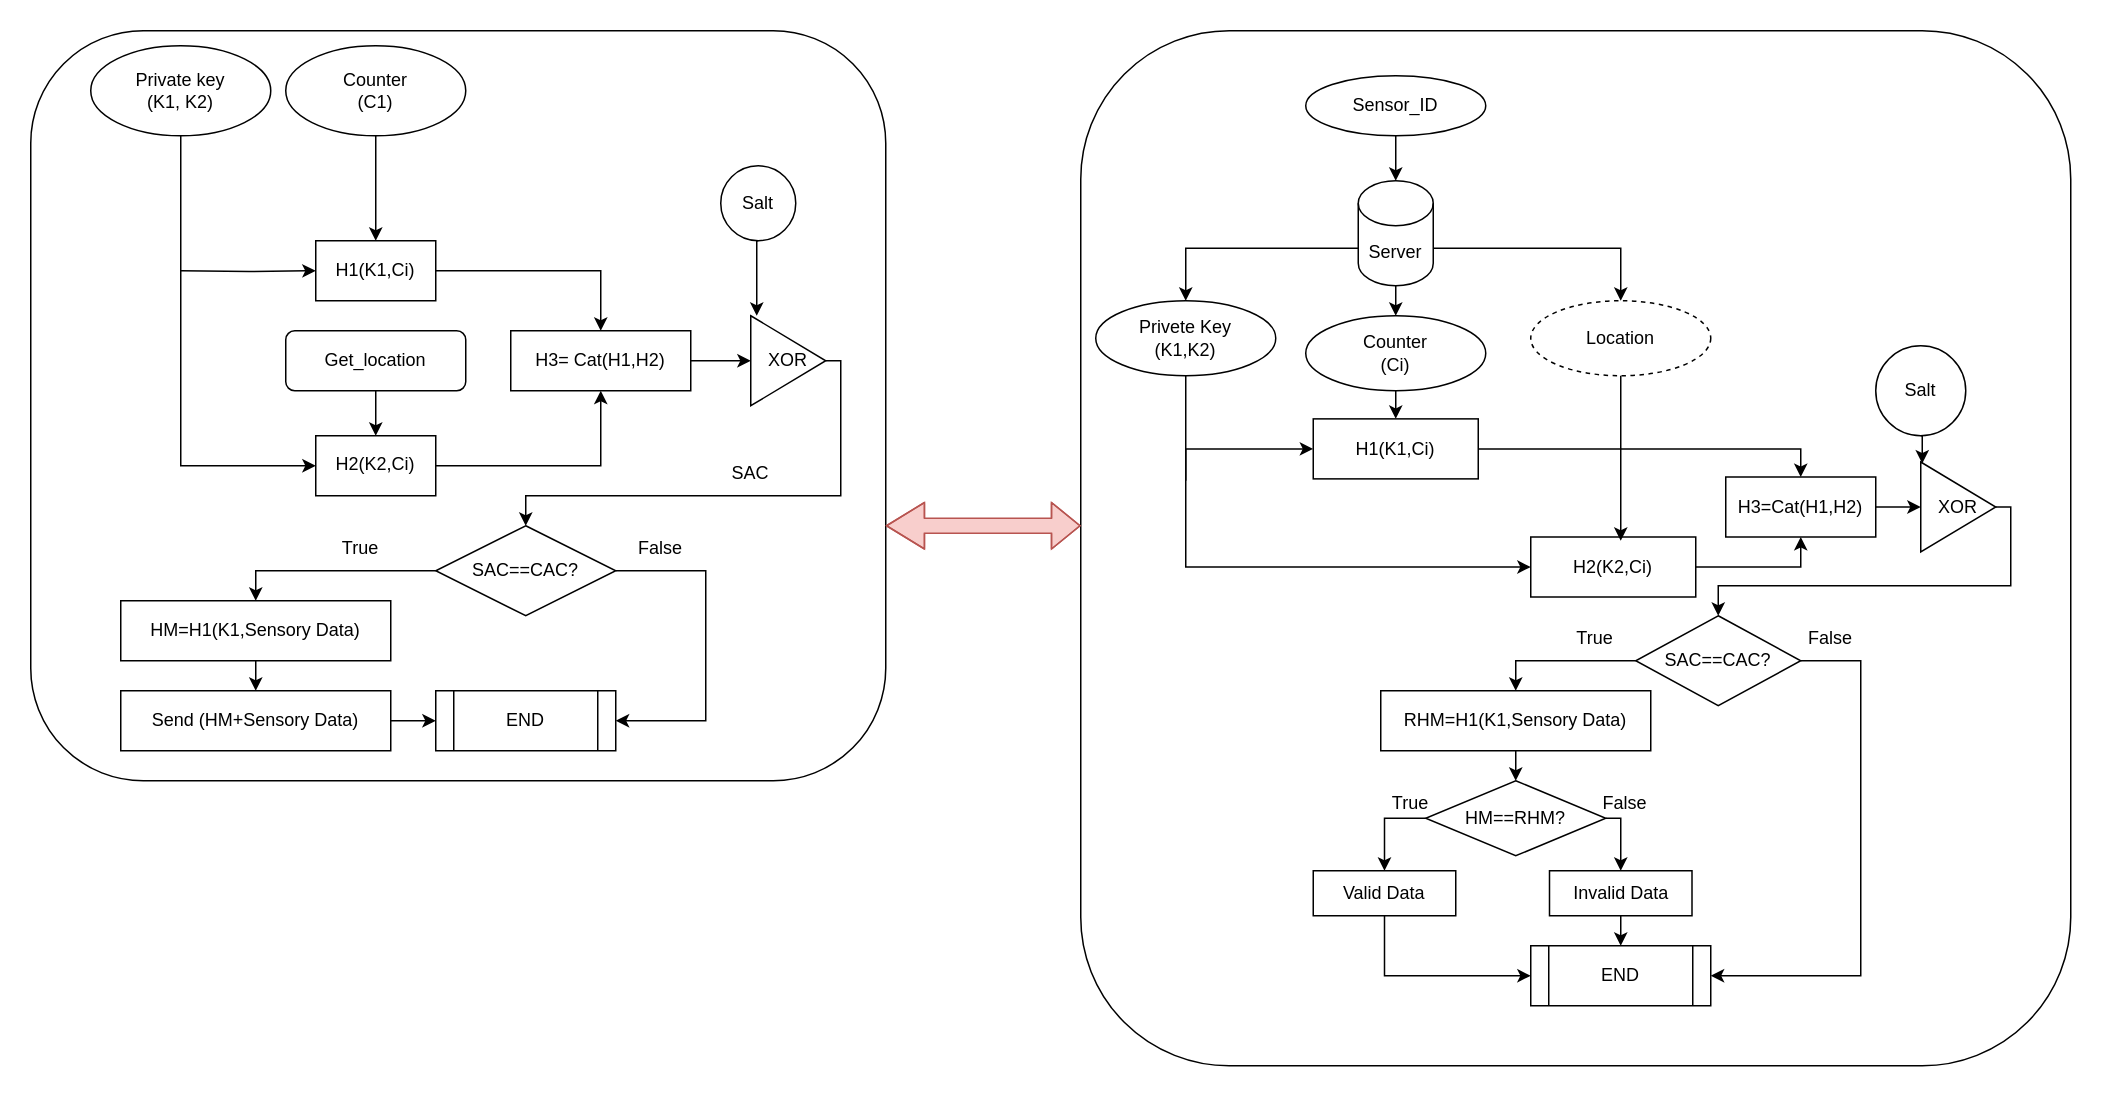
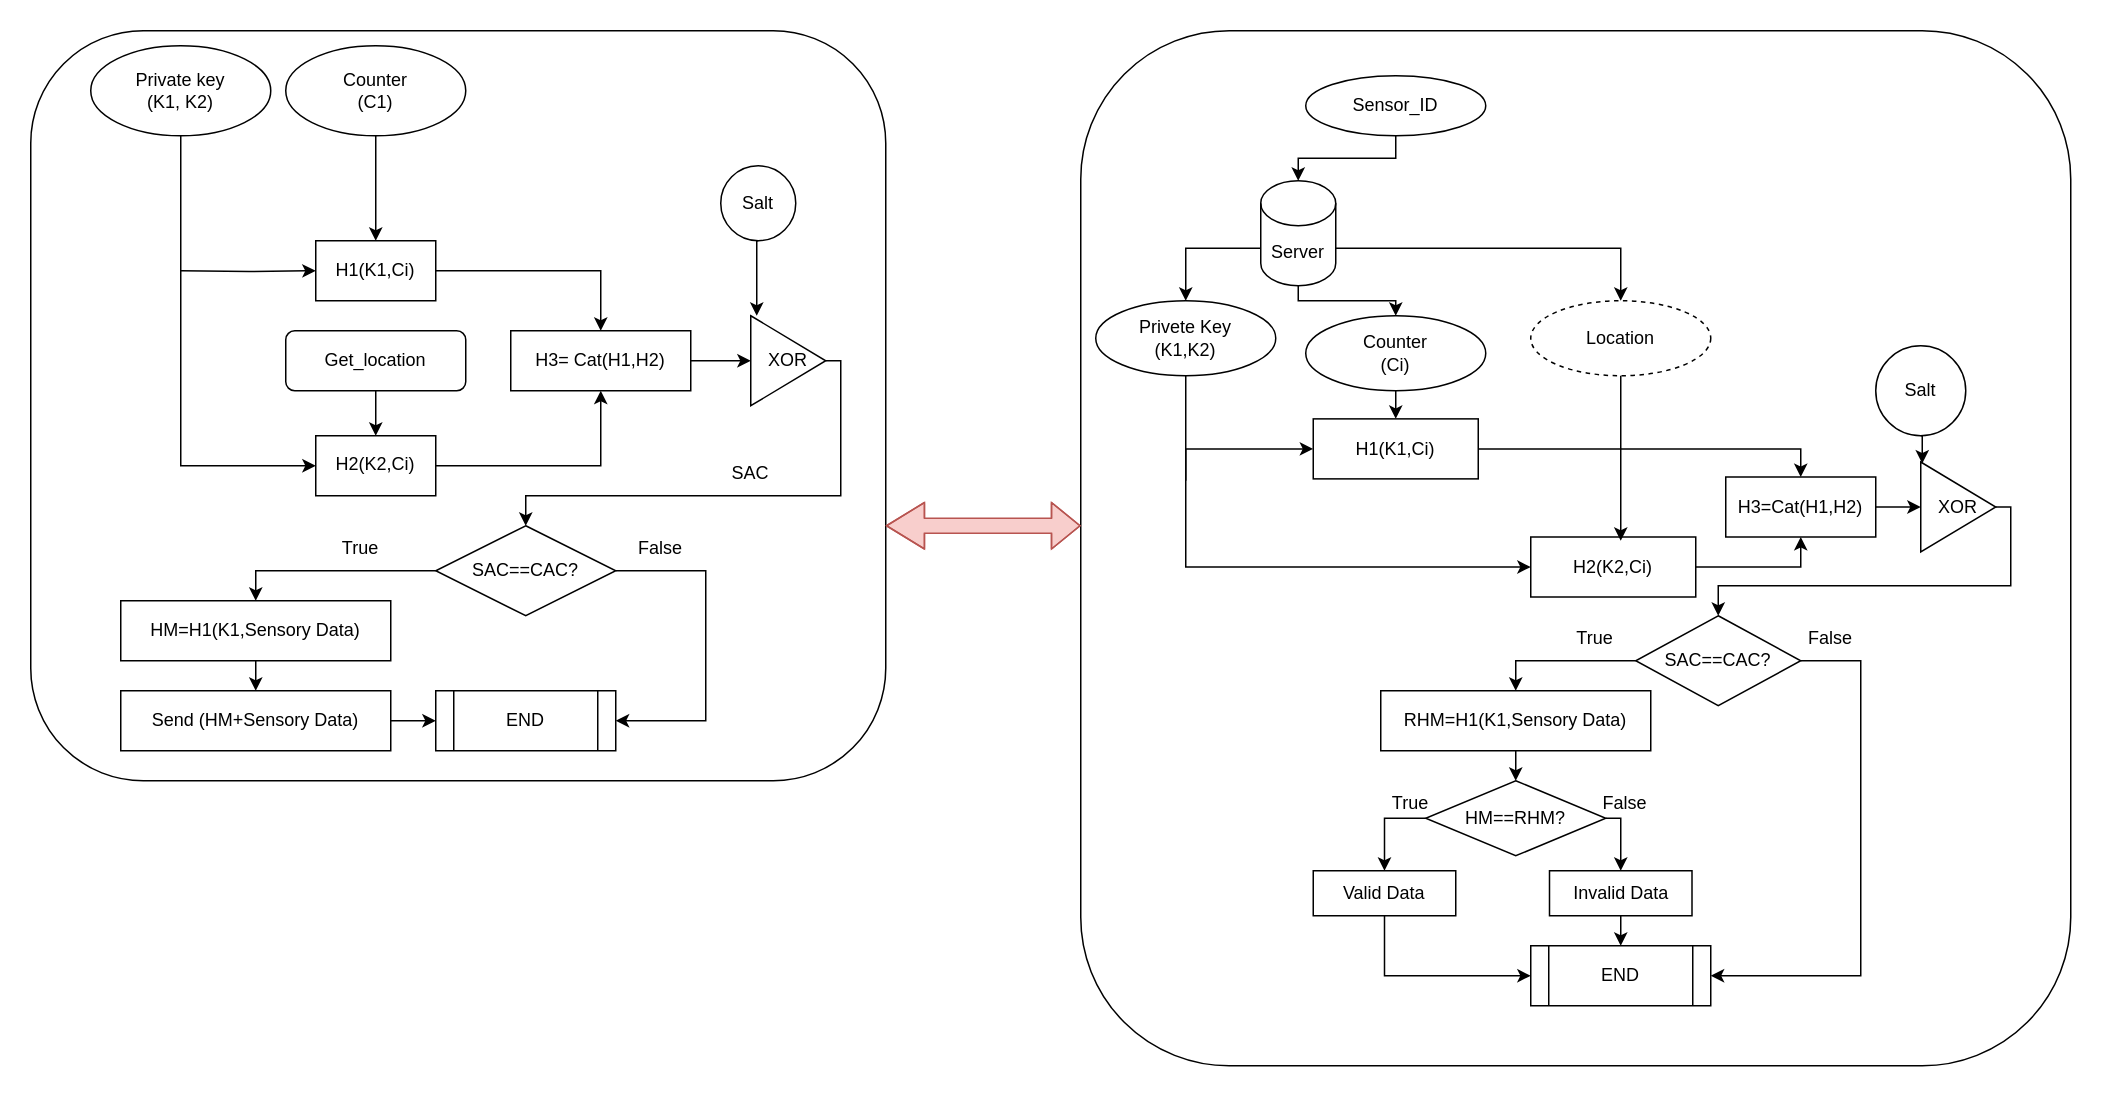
(1396, 233) -> (1298, 233)
